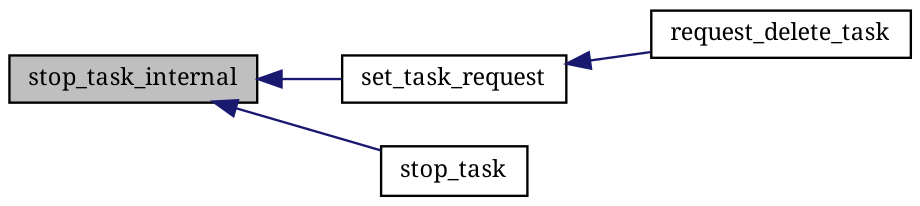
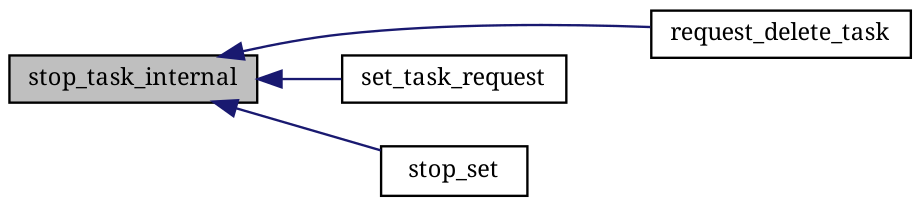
(620, 56) -> (446, 27)
(454, 171) -> (454, 171)
